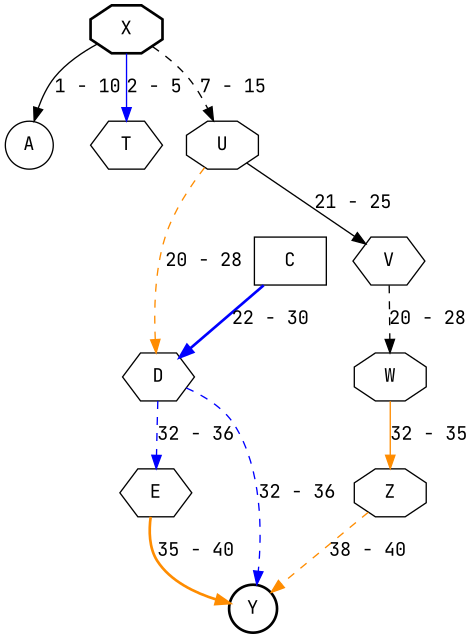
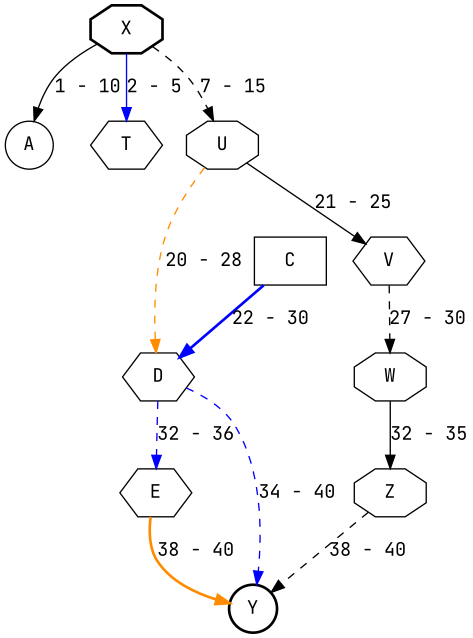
(428, 319) -> (428, 319)
(390, 428) -> (390, 428)
(297, 493) -> (297, 493)
(325, 548) -> (325, 548)
(196, 551) -> (196, 551)
